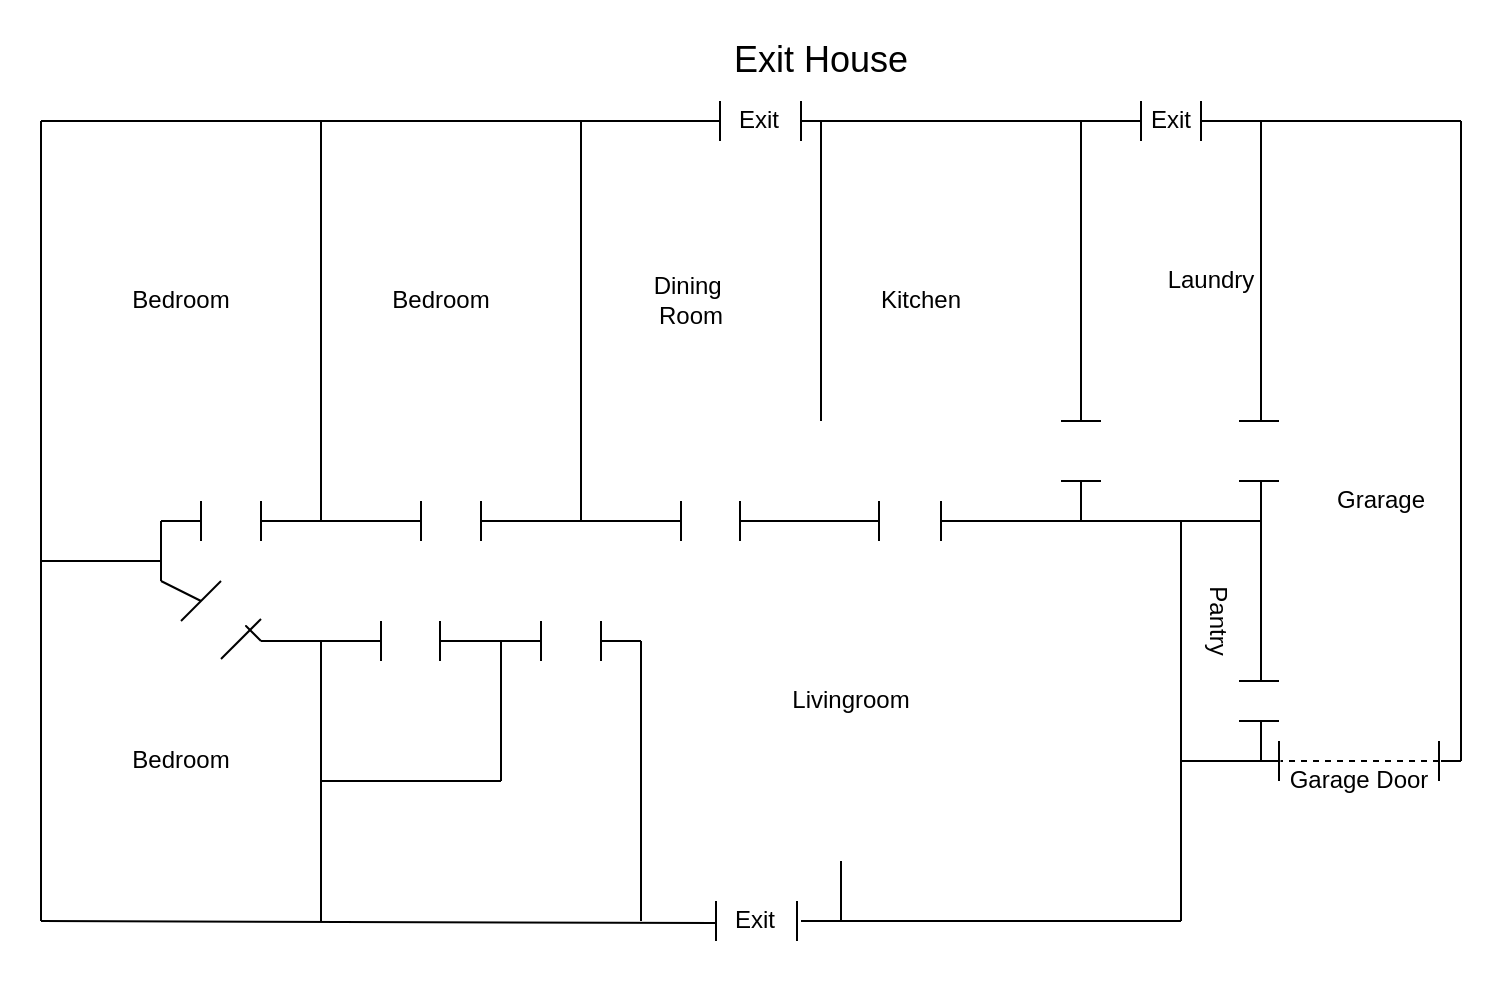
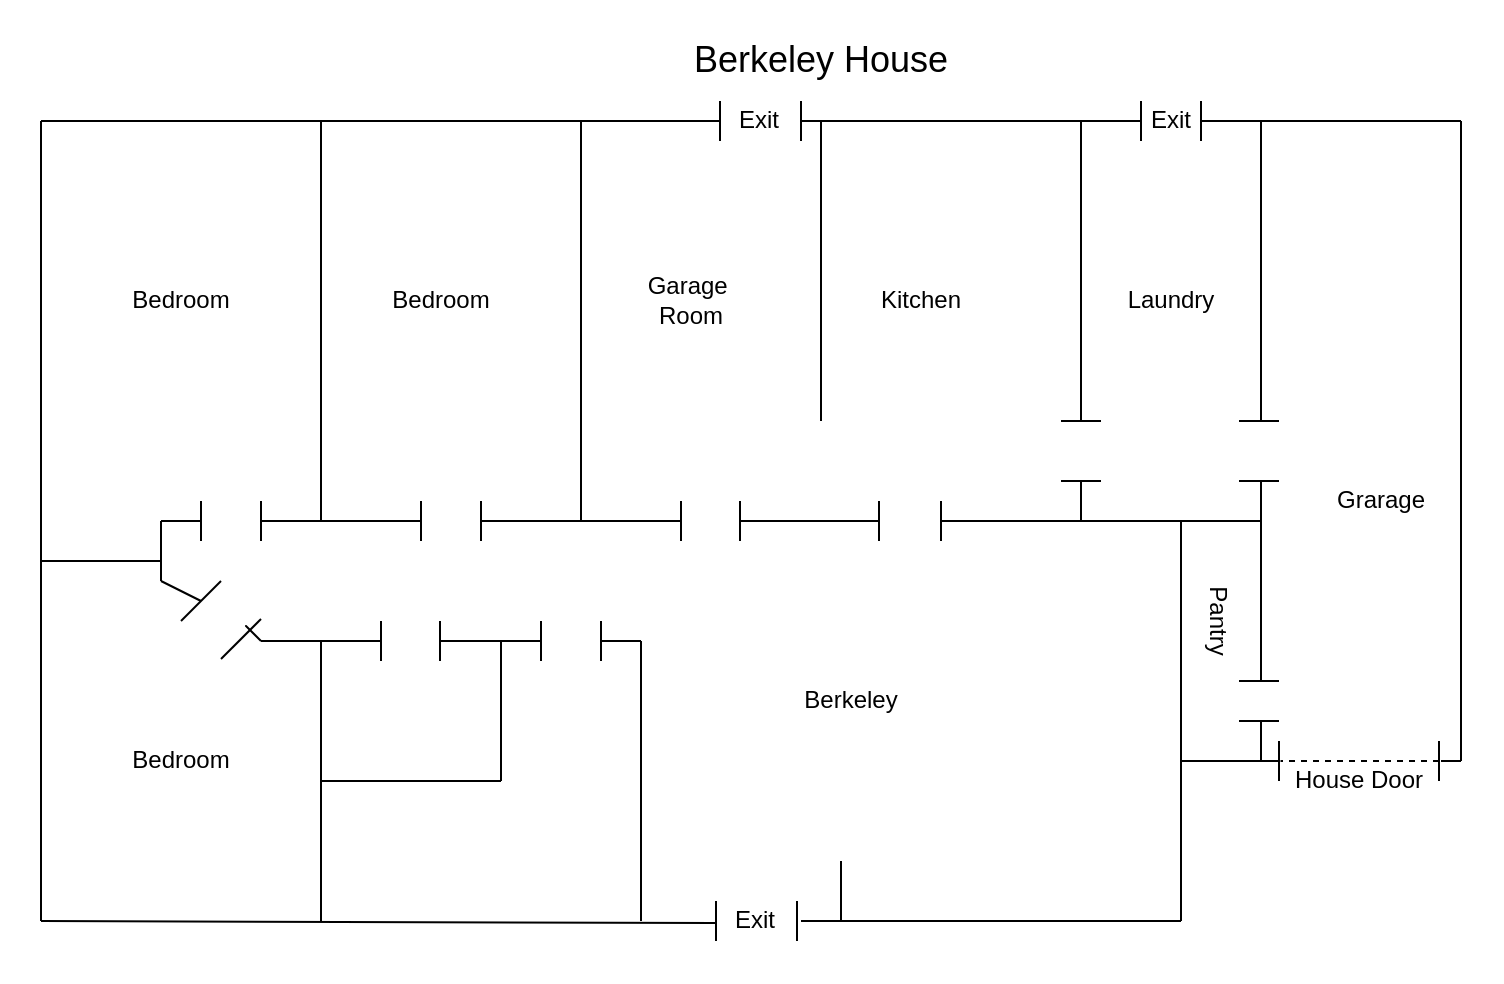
(822, 61) -> (822, 61)
(1211, 281) -> (1171, 301)
(692, 301) -> (692, 301)
(852, 701) -> (852, 701)
(1360, 781) -> (1360, 781)
